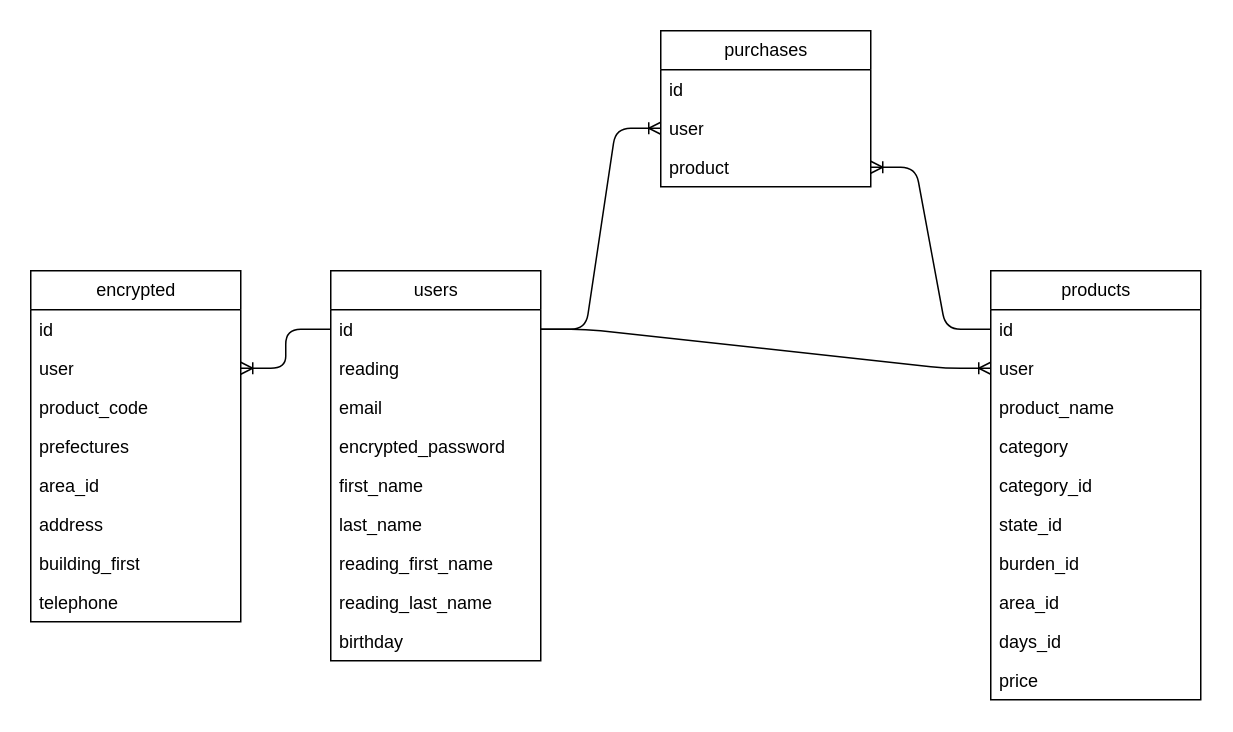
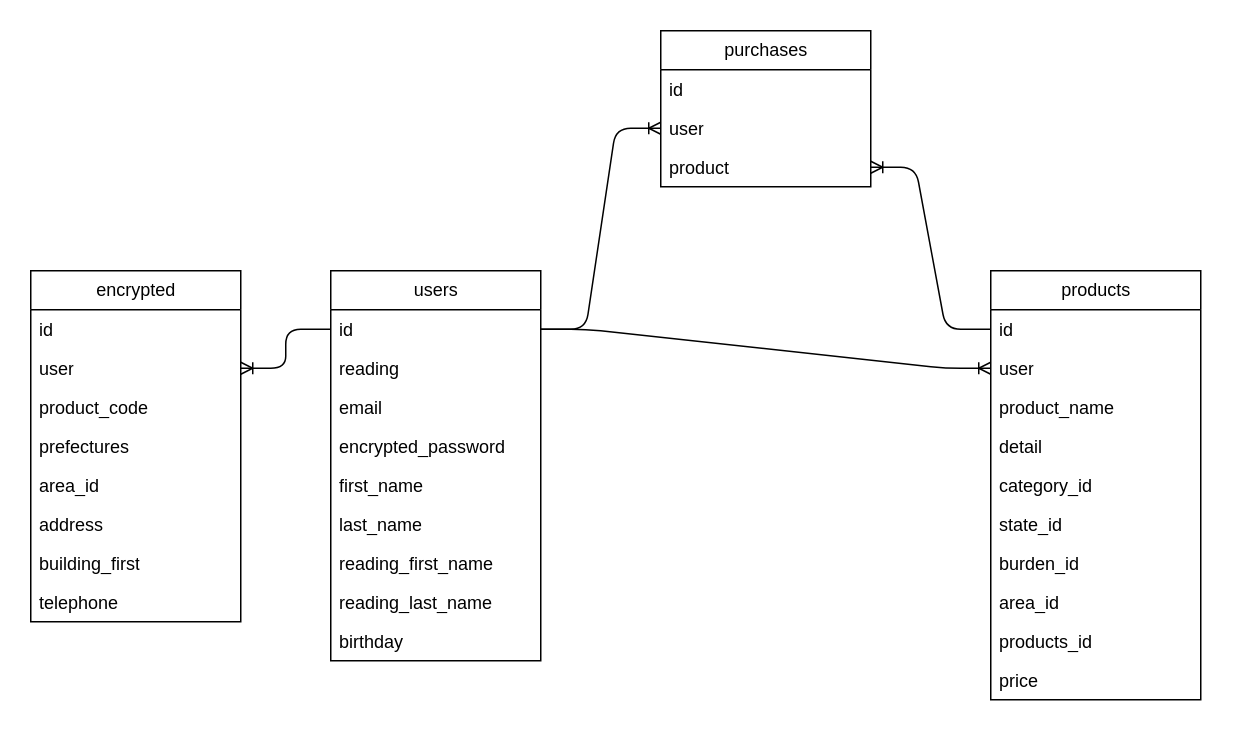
(1040, 448) -> (1025, 448)
(1033, 643) -> (1053, 643)
